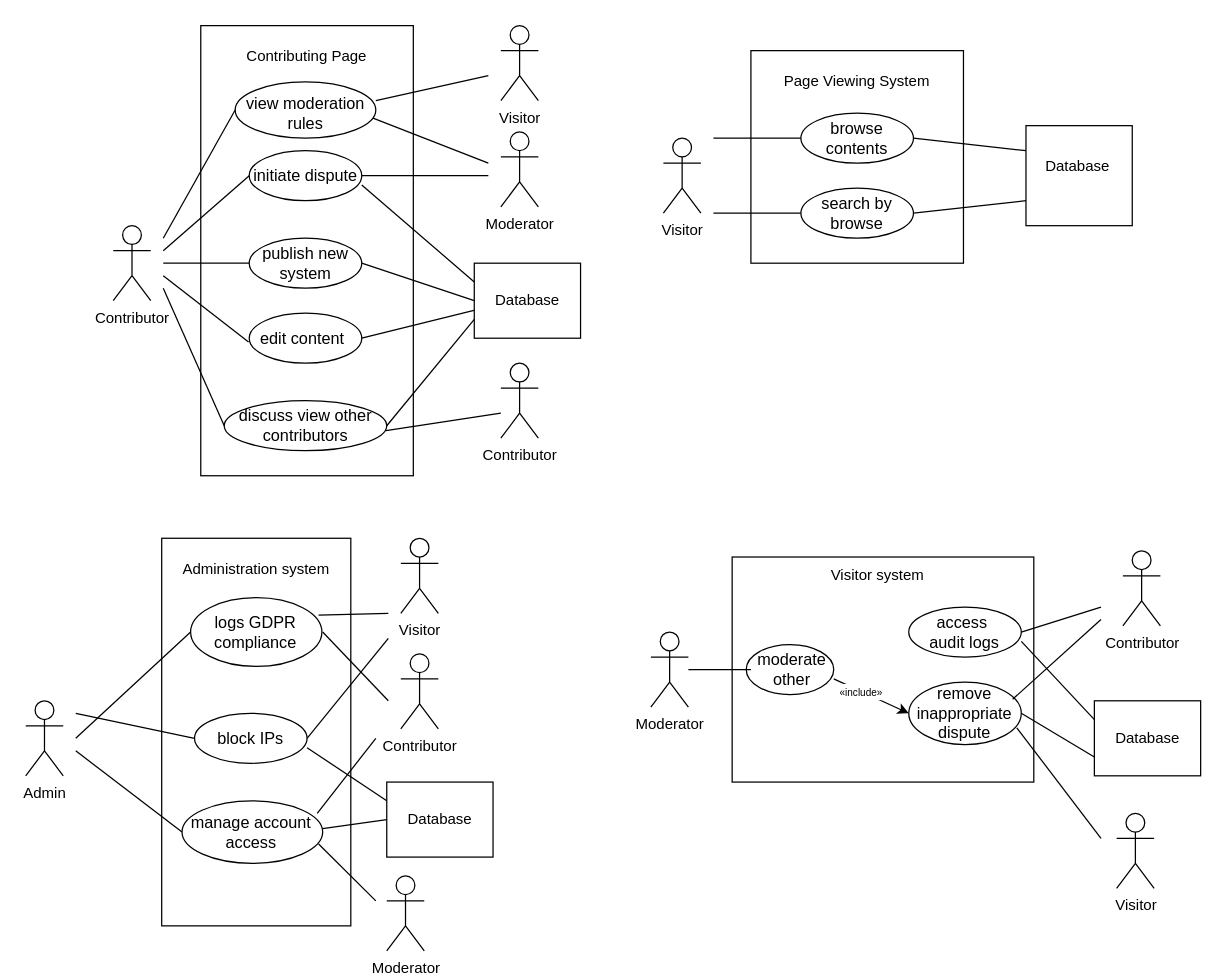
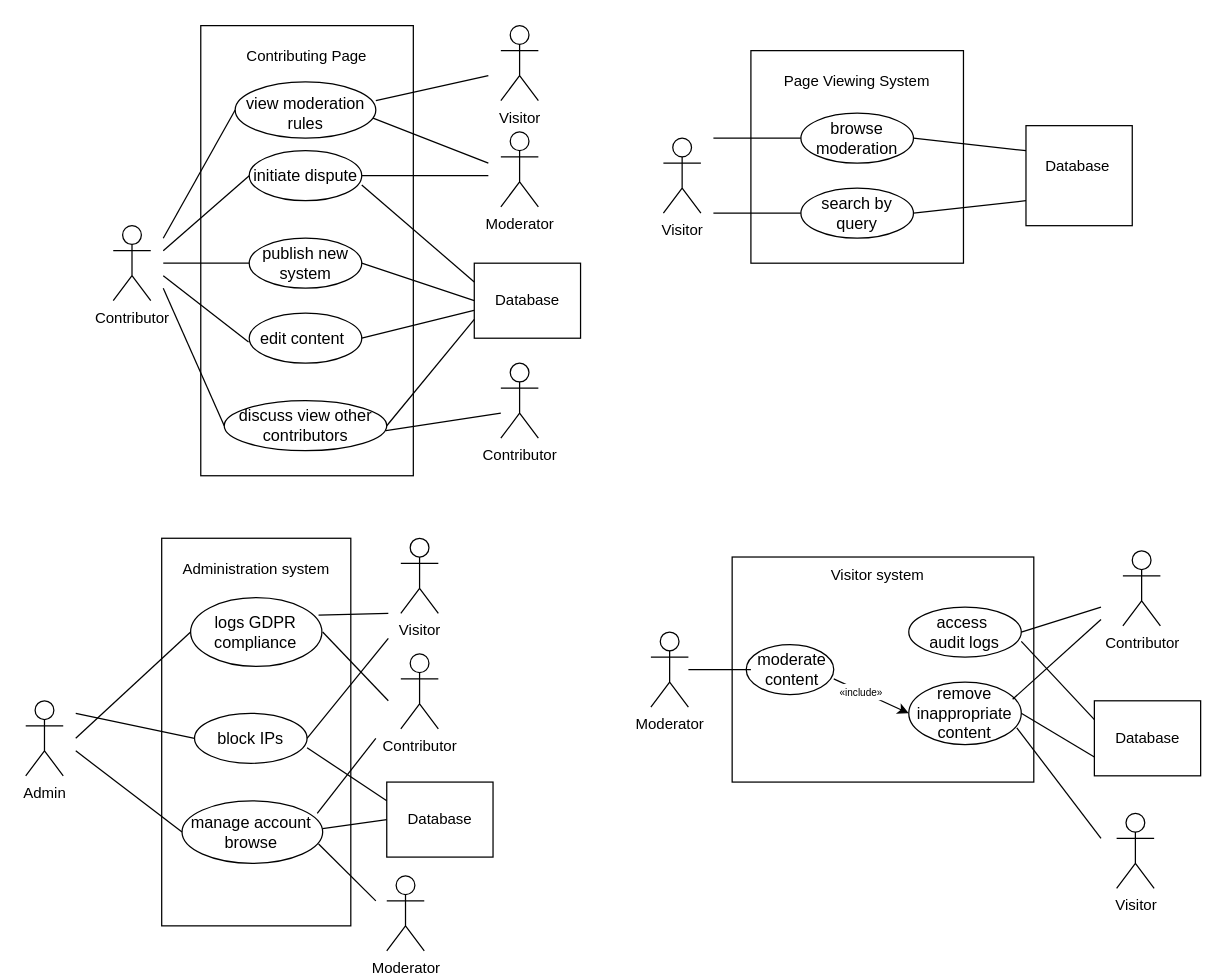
(857, 138) -> (857, 138)
(857, 213) -> (857, 213)
(792, 669) -> (792, 669)
(964, 713) -> (964, 713)
(251, 832) -> (251, 832)
